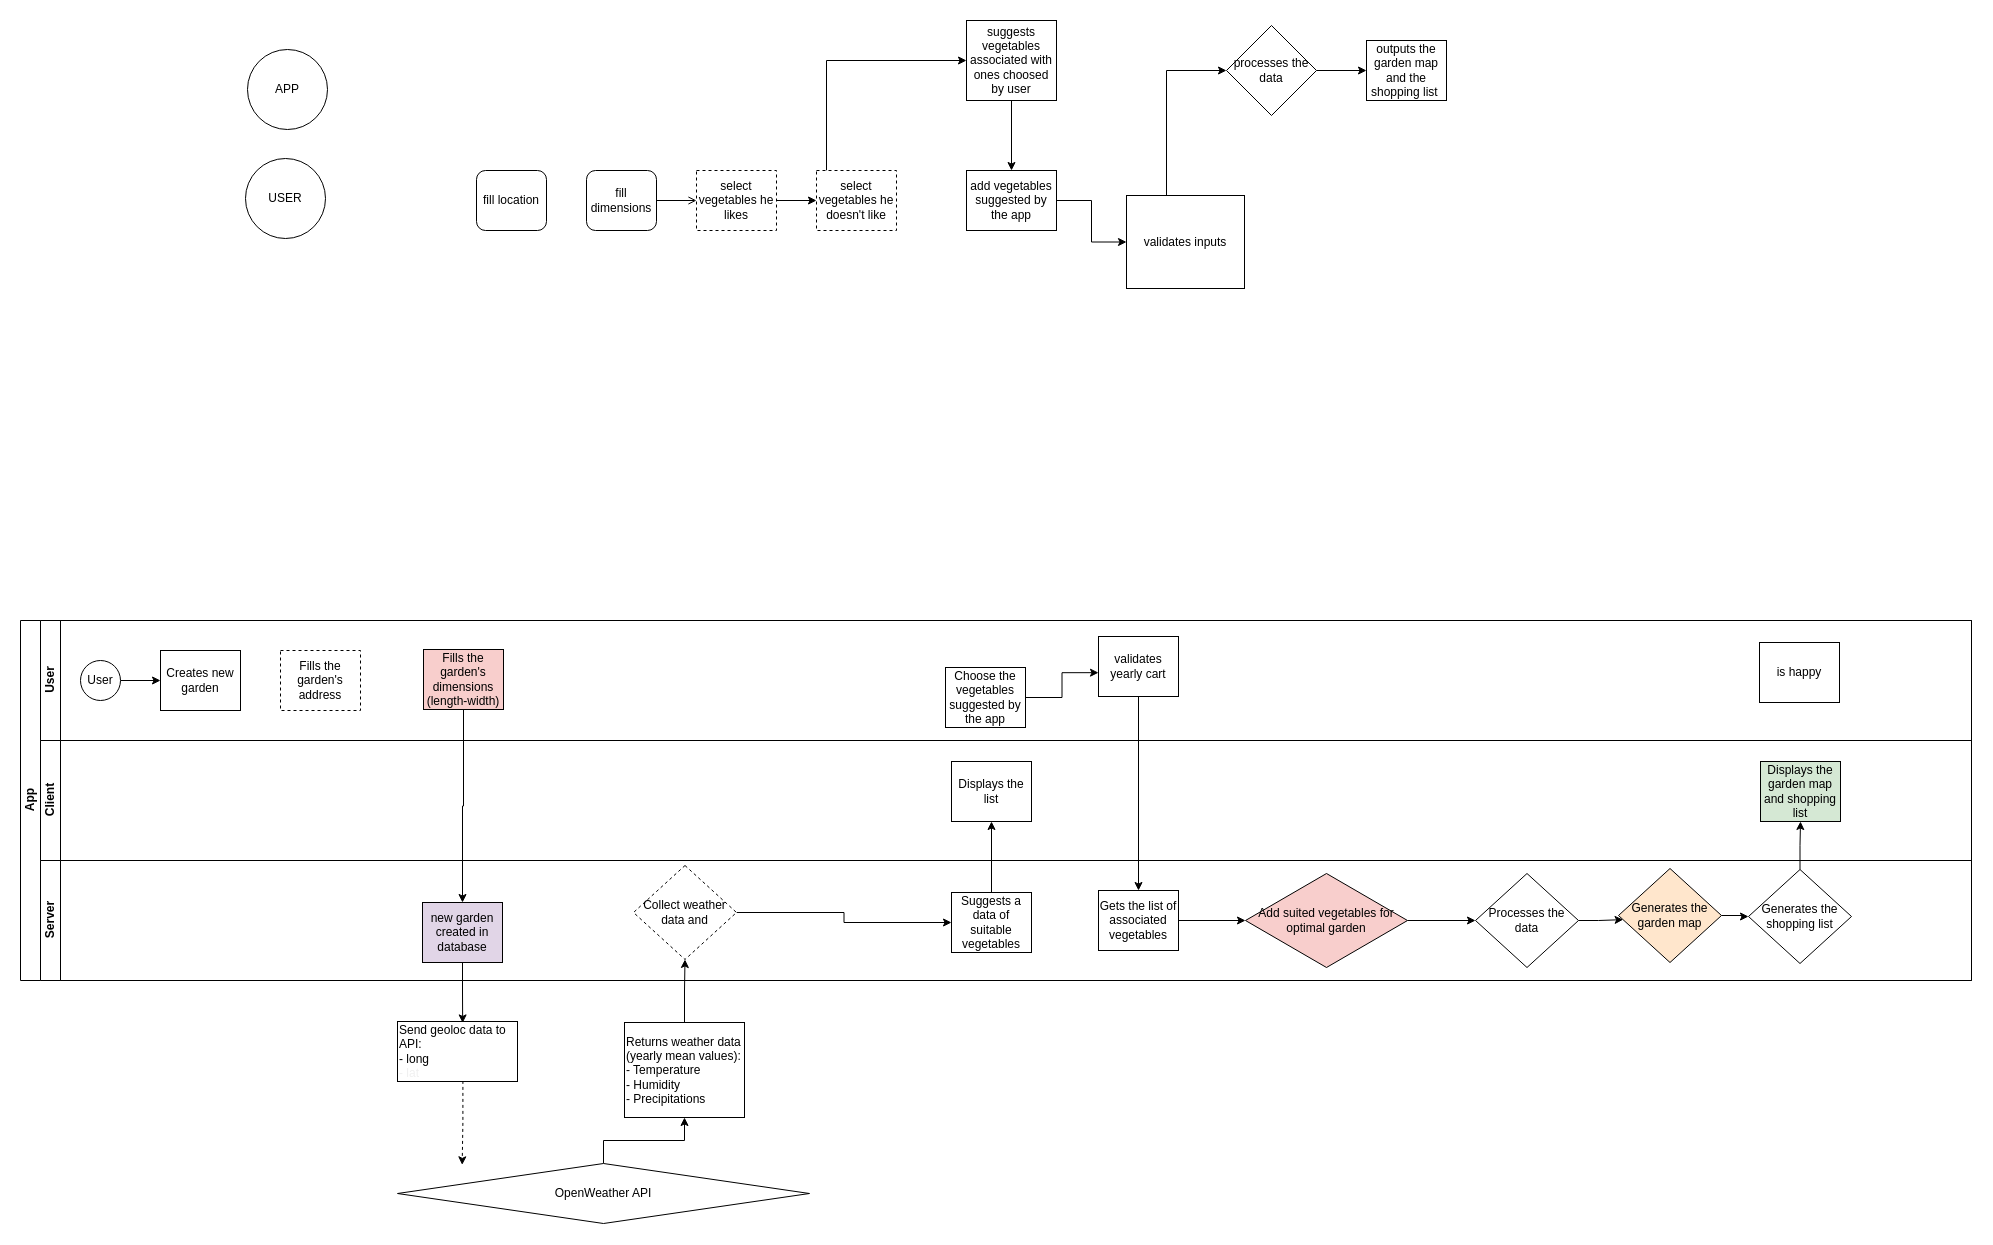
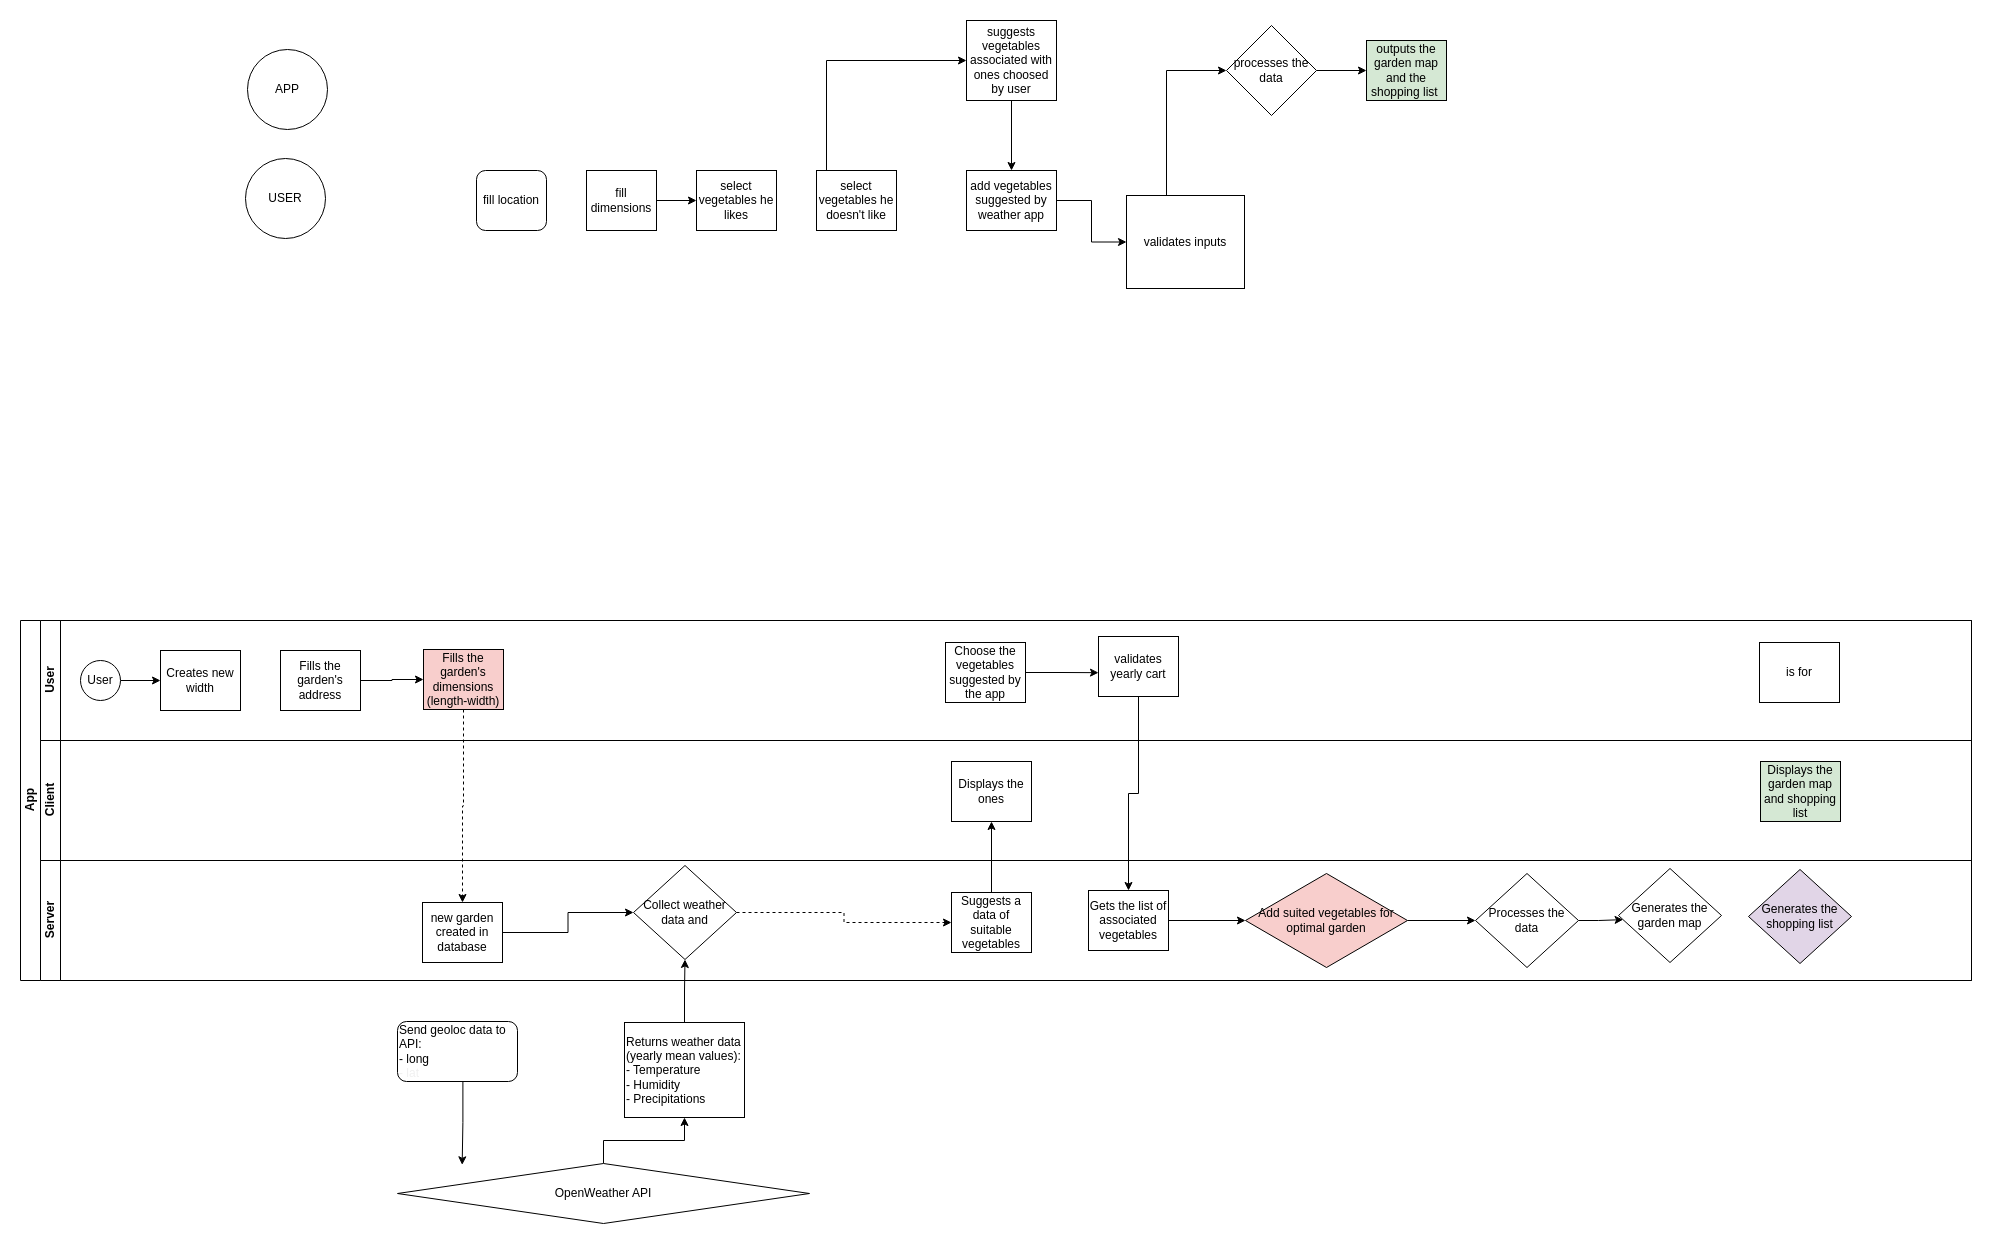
(1407, 71) -> (1407, 71)
(622, 201) -> (622, 201)
(690, 201) -> (688, 201)
(737, 201) -> (737, 201)
(793, 201) -> none
(857, 201) -> (857, 201)
(1012, 201) -> (1012, 201)
(1800, 673) -> (1800, 673)
(201, 681) -> (201, 681)
(321, 681) -> (321, 681)
none -> (389, 681)
(986, 698) -> (986, 673)
(992, 792) -> (992, 792)
(464, 803) -> (464, 803)
(1800, 850) -> none
(685, 913) -> (685, 913)
(844, 914) -> (844, 914)
(1670, 916) -> (1670, 916)
(1733, 916) -> none
(1800, 917) -> (1800, 917)
(1139, 921) -> (1129, 921)
(463, 933) -> (463, 933)
(463, 989) -> (568, 926)
(458, 1052) -> (458, 1052)
(463, 1119) -> (463, 1119)
